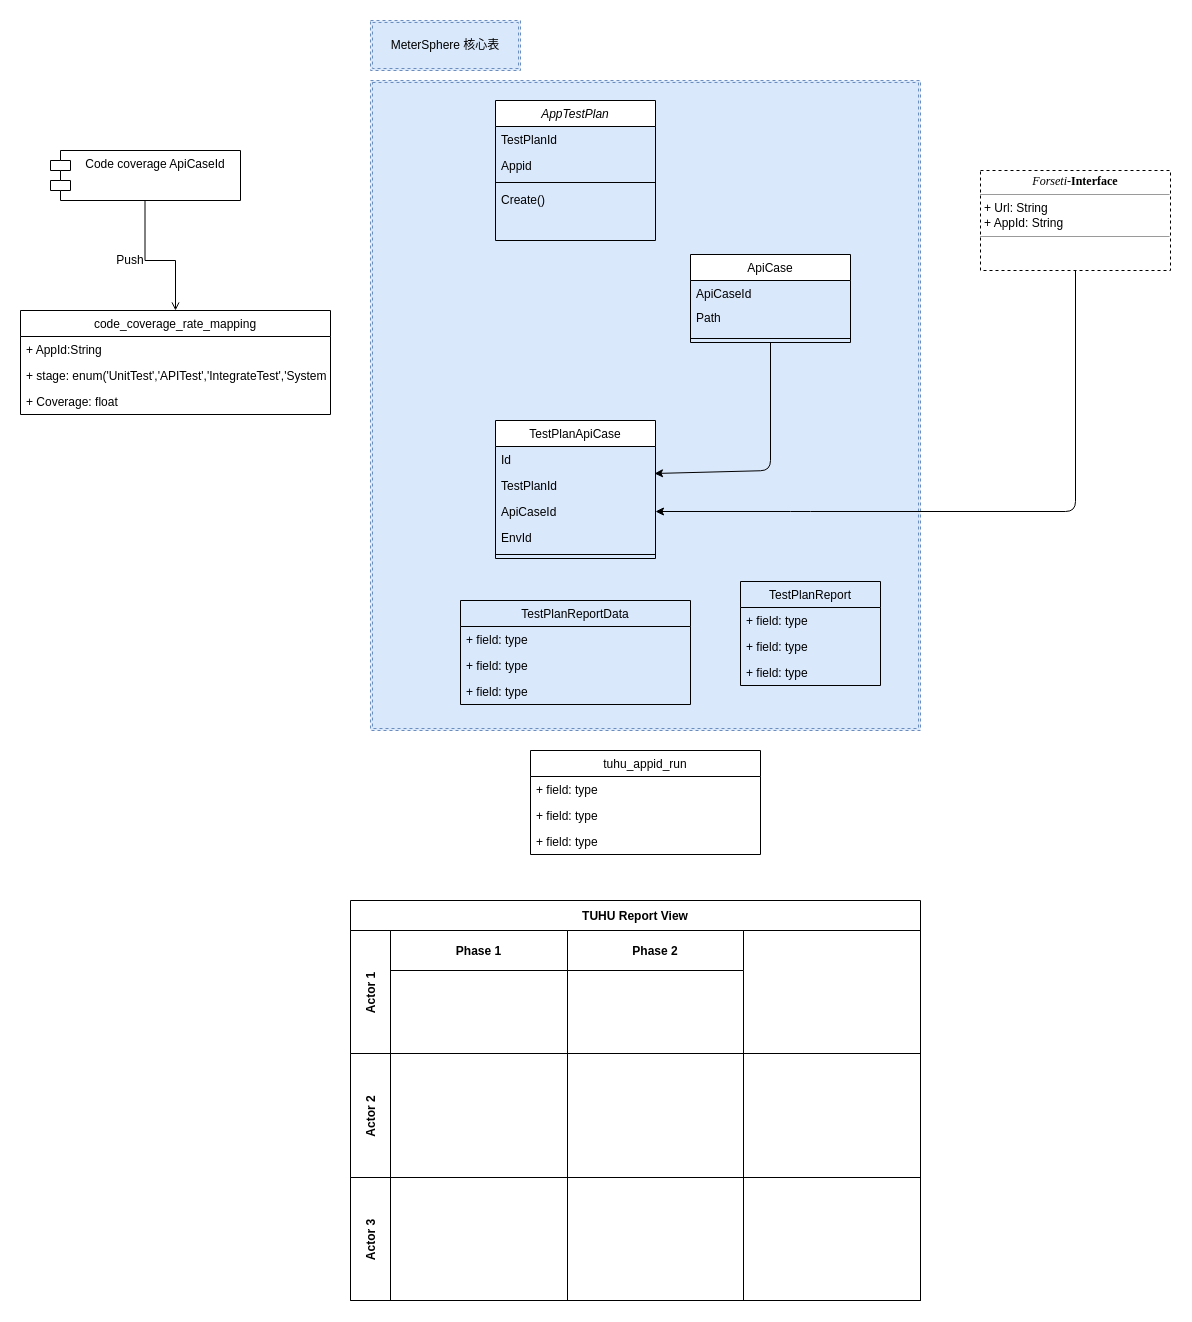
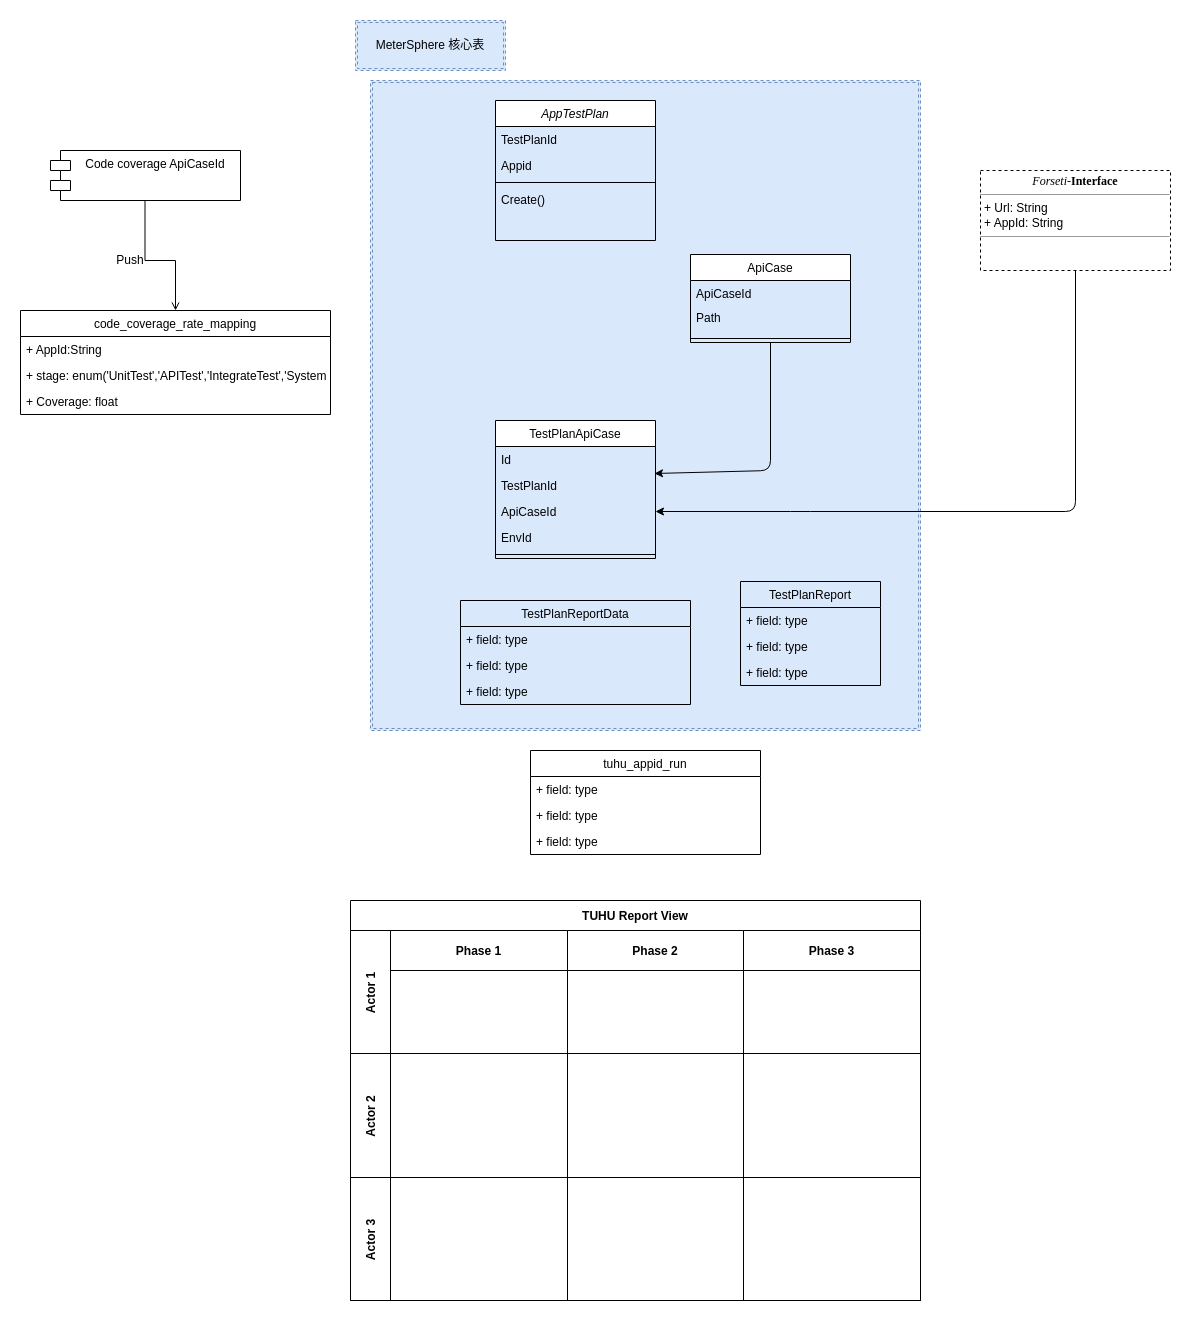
(446, 46) -> (431, 46)
none -> (832, 992)
